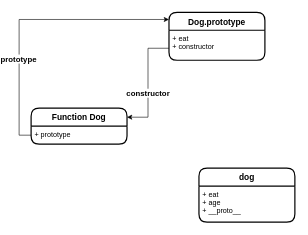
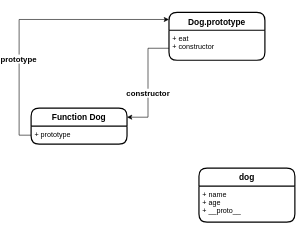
(211, 194) -> (213, 194)
